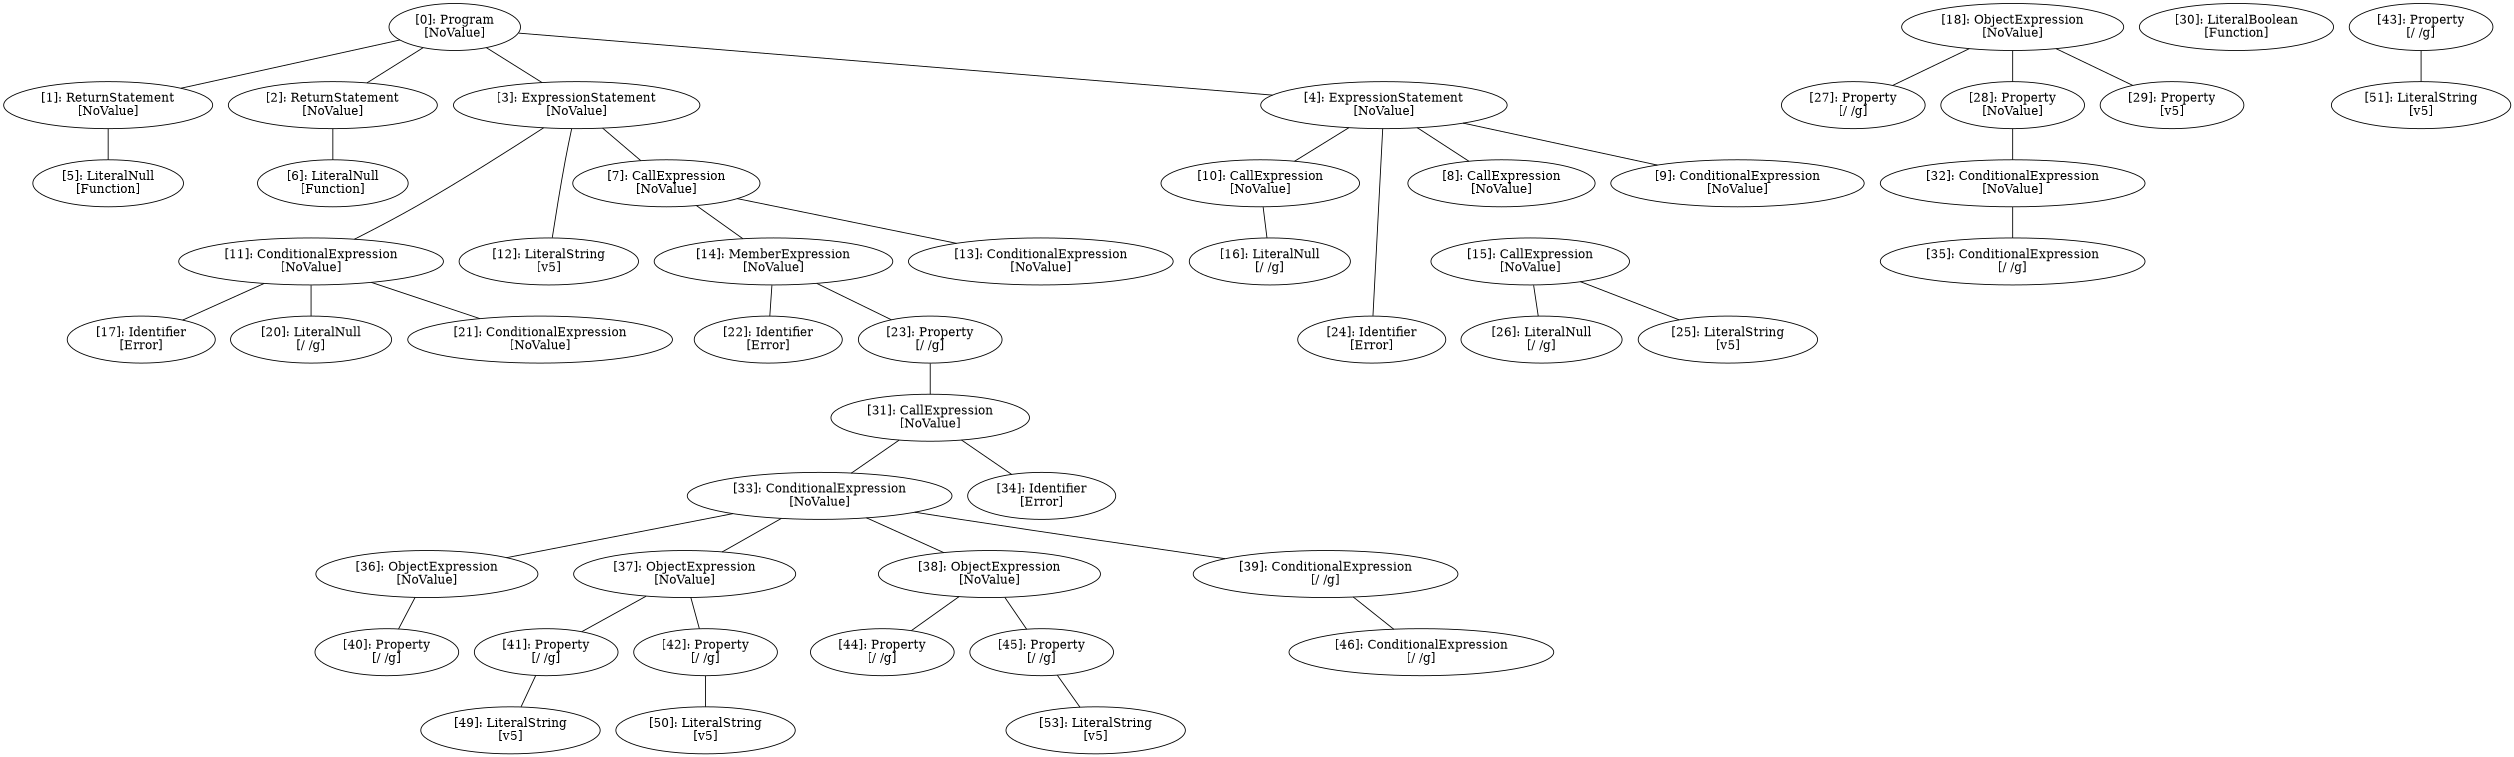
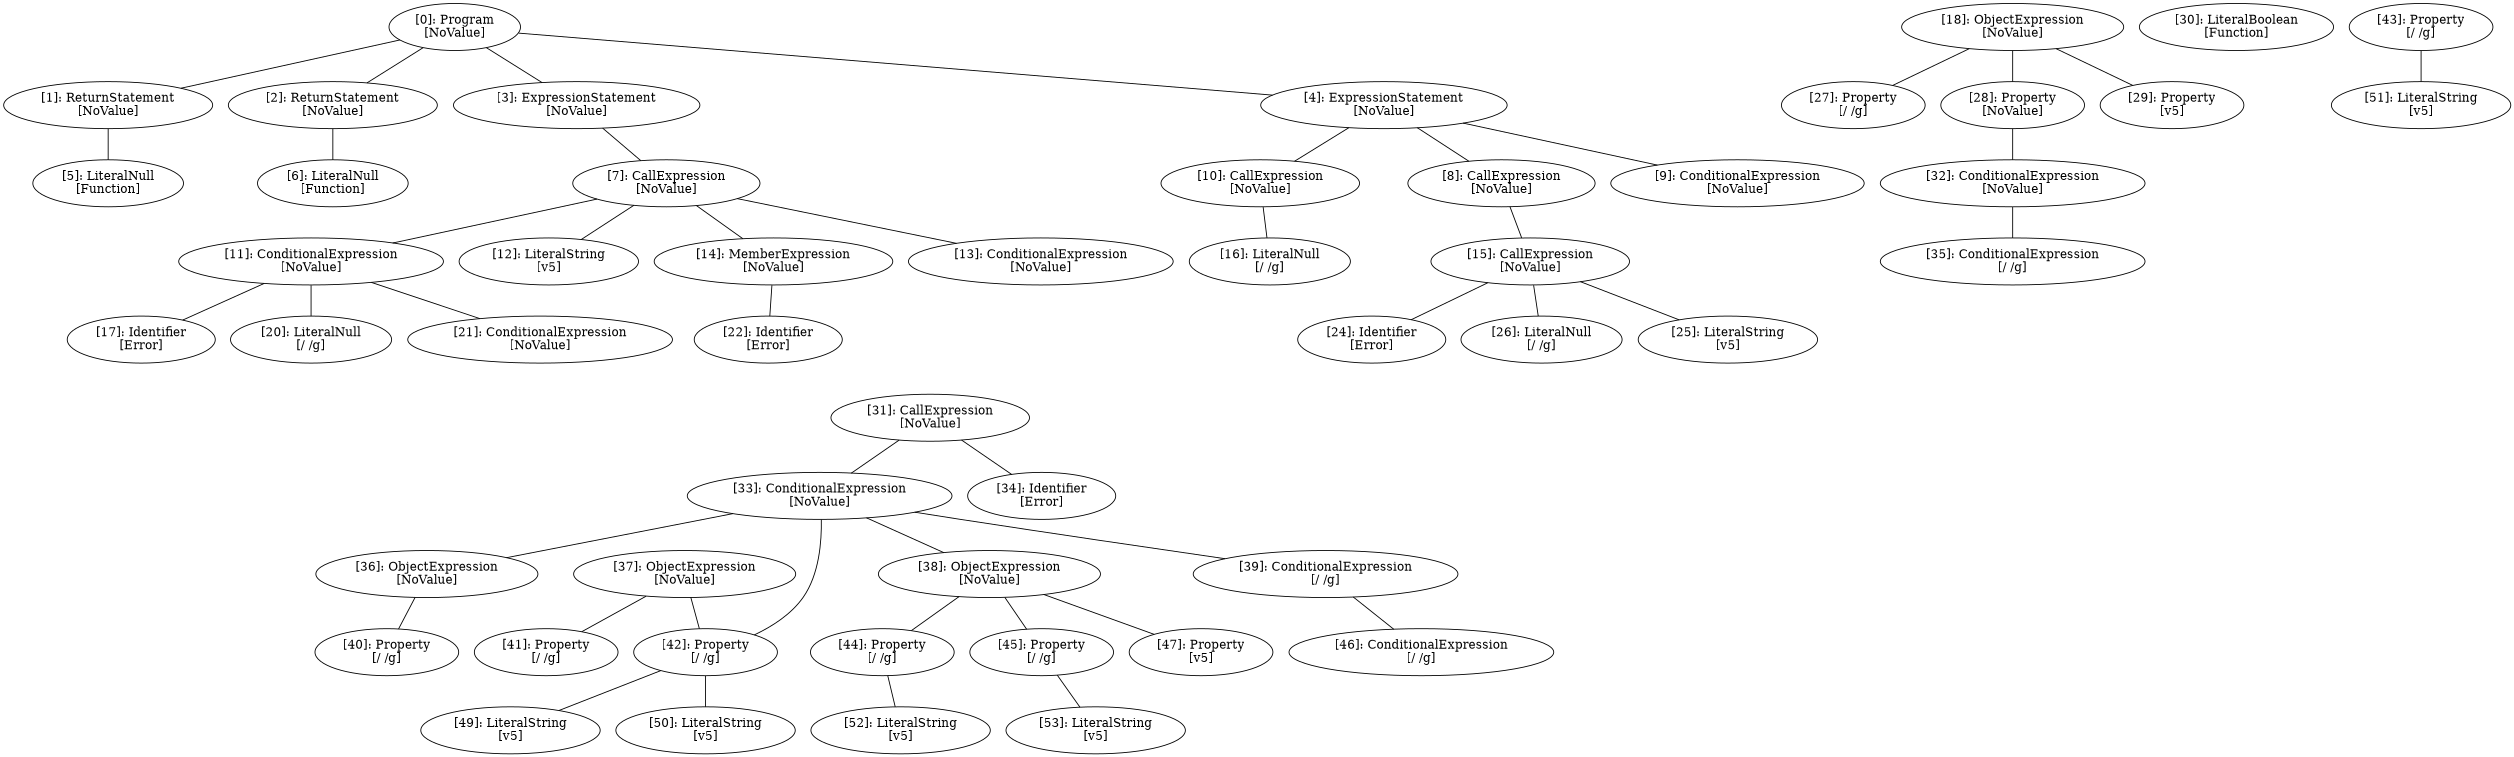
(561, 183) -> (608, 222)
(451, 186) -> (495, 221)
(1378, 222) -> (1449, 301)
none -> (1516, 222)
(930, 340) -> none
(752, 535) -> (808, 589)
none -> (1201, 652)
(528, 691) -> (610, 691)
none -> (901, 730)
